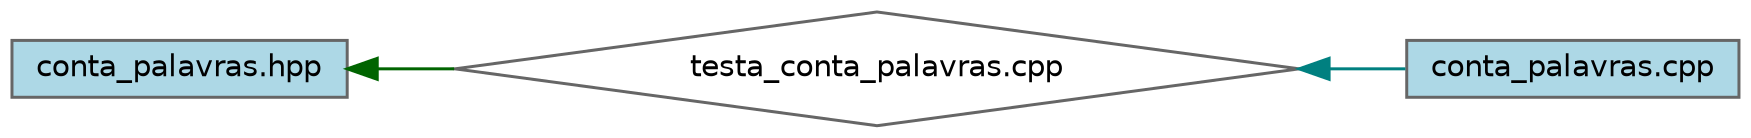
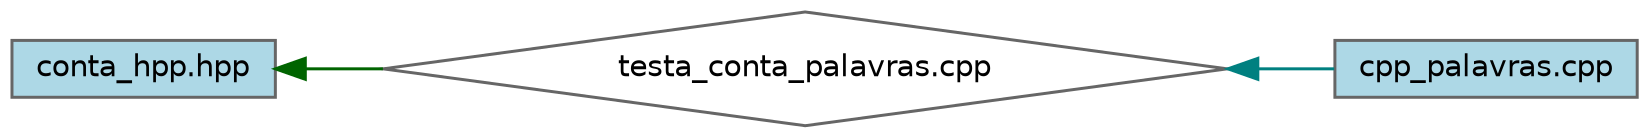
(180, 69) -> (144, 69)
(1573, 69) -> (1486, 69)
